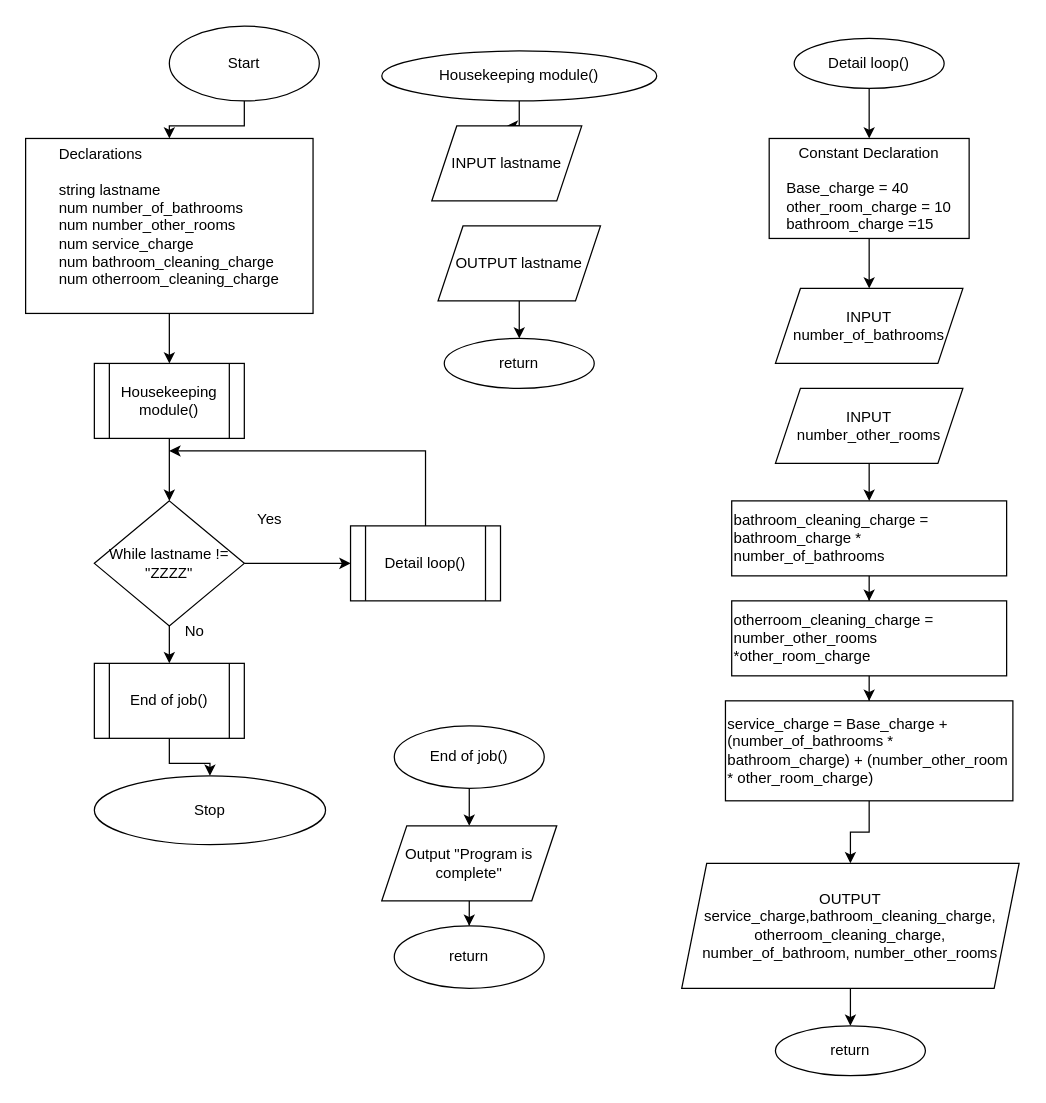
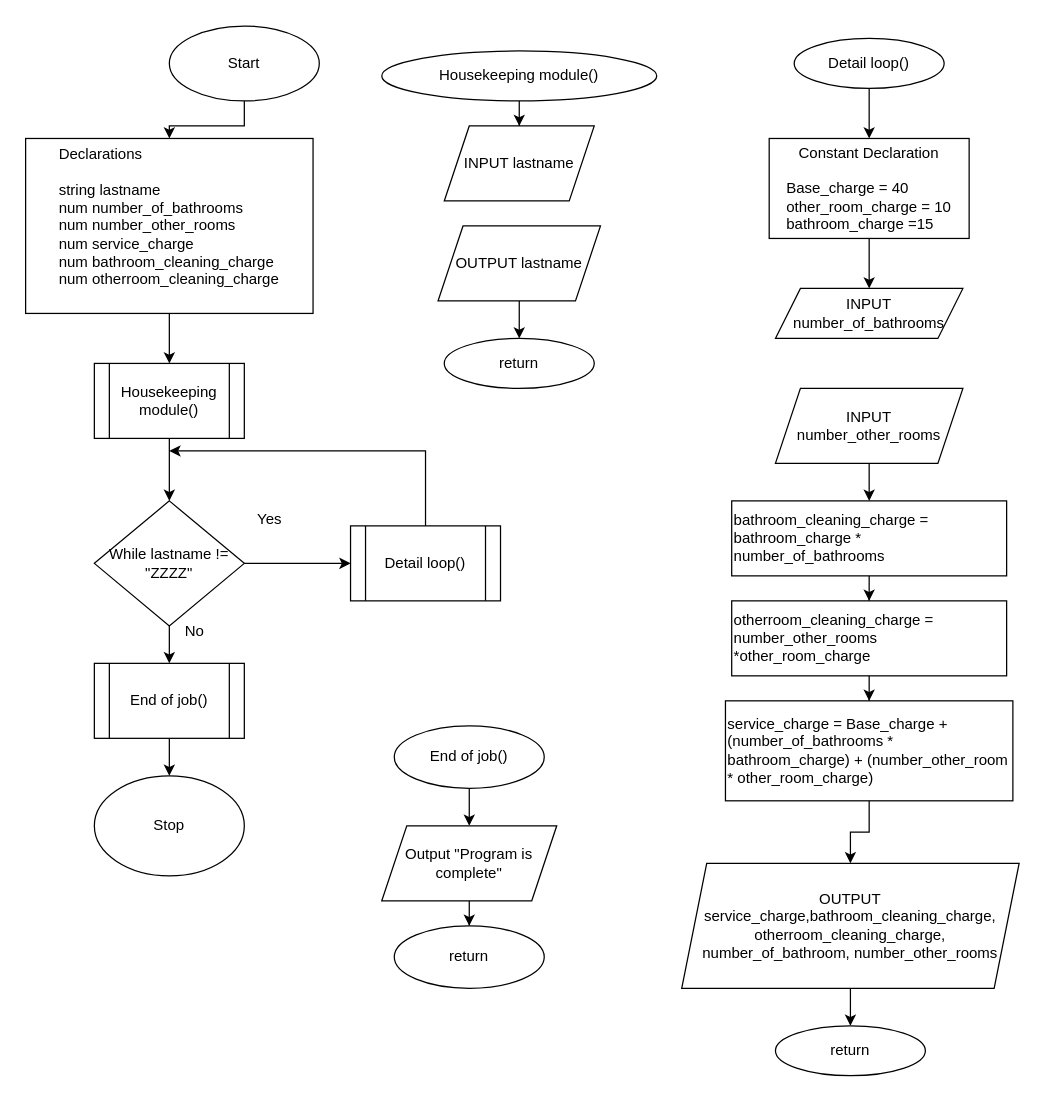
(507, 163) -> (519, 163)
(869, 326) -> (869, 313)
(210, 810) -> (169, 826)
